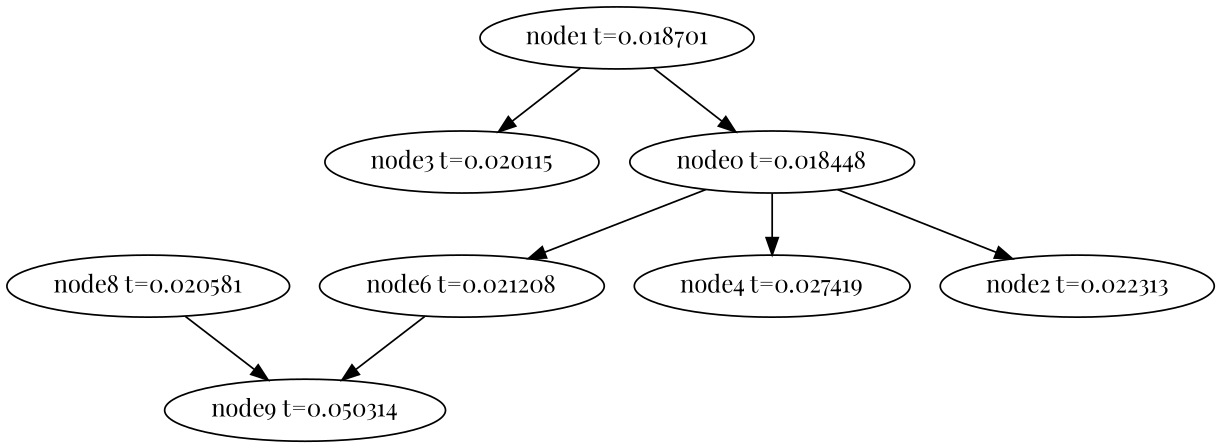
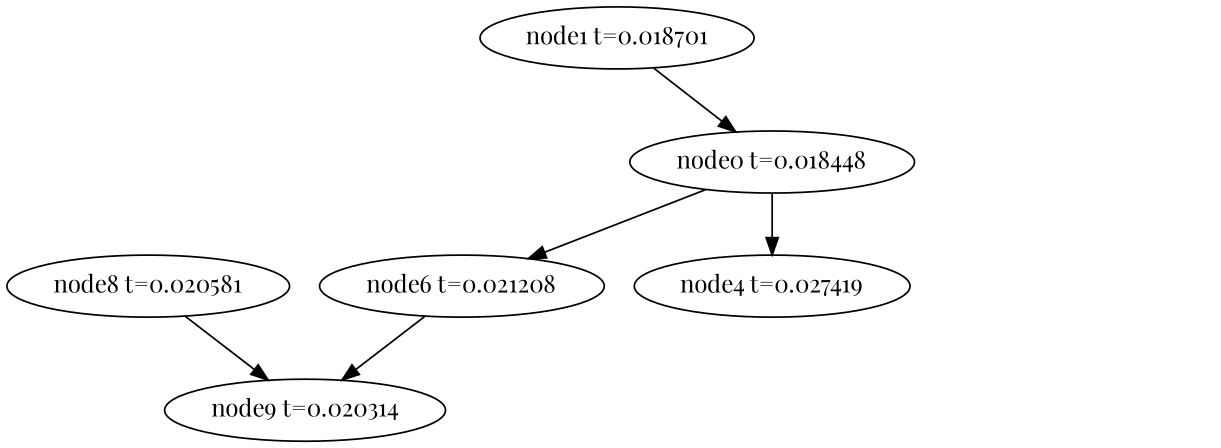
(462, 162) -> none
(1077, 286) -> none
(305, 410) -> (305, 410)
